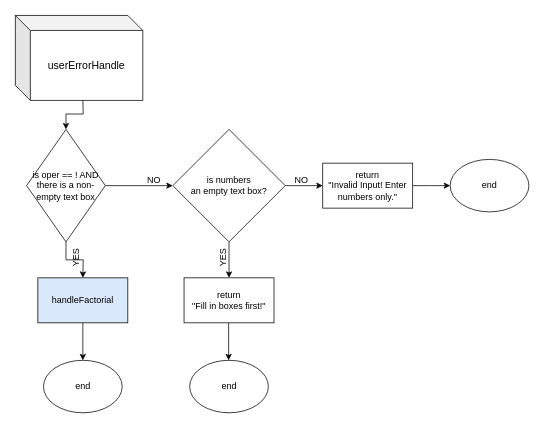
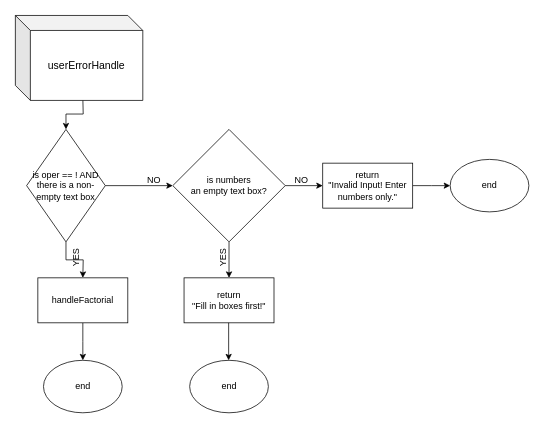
(83, 300) -> (83, 300)
